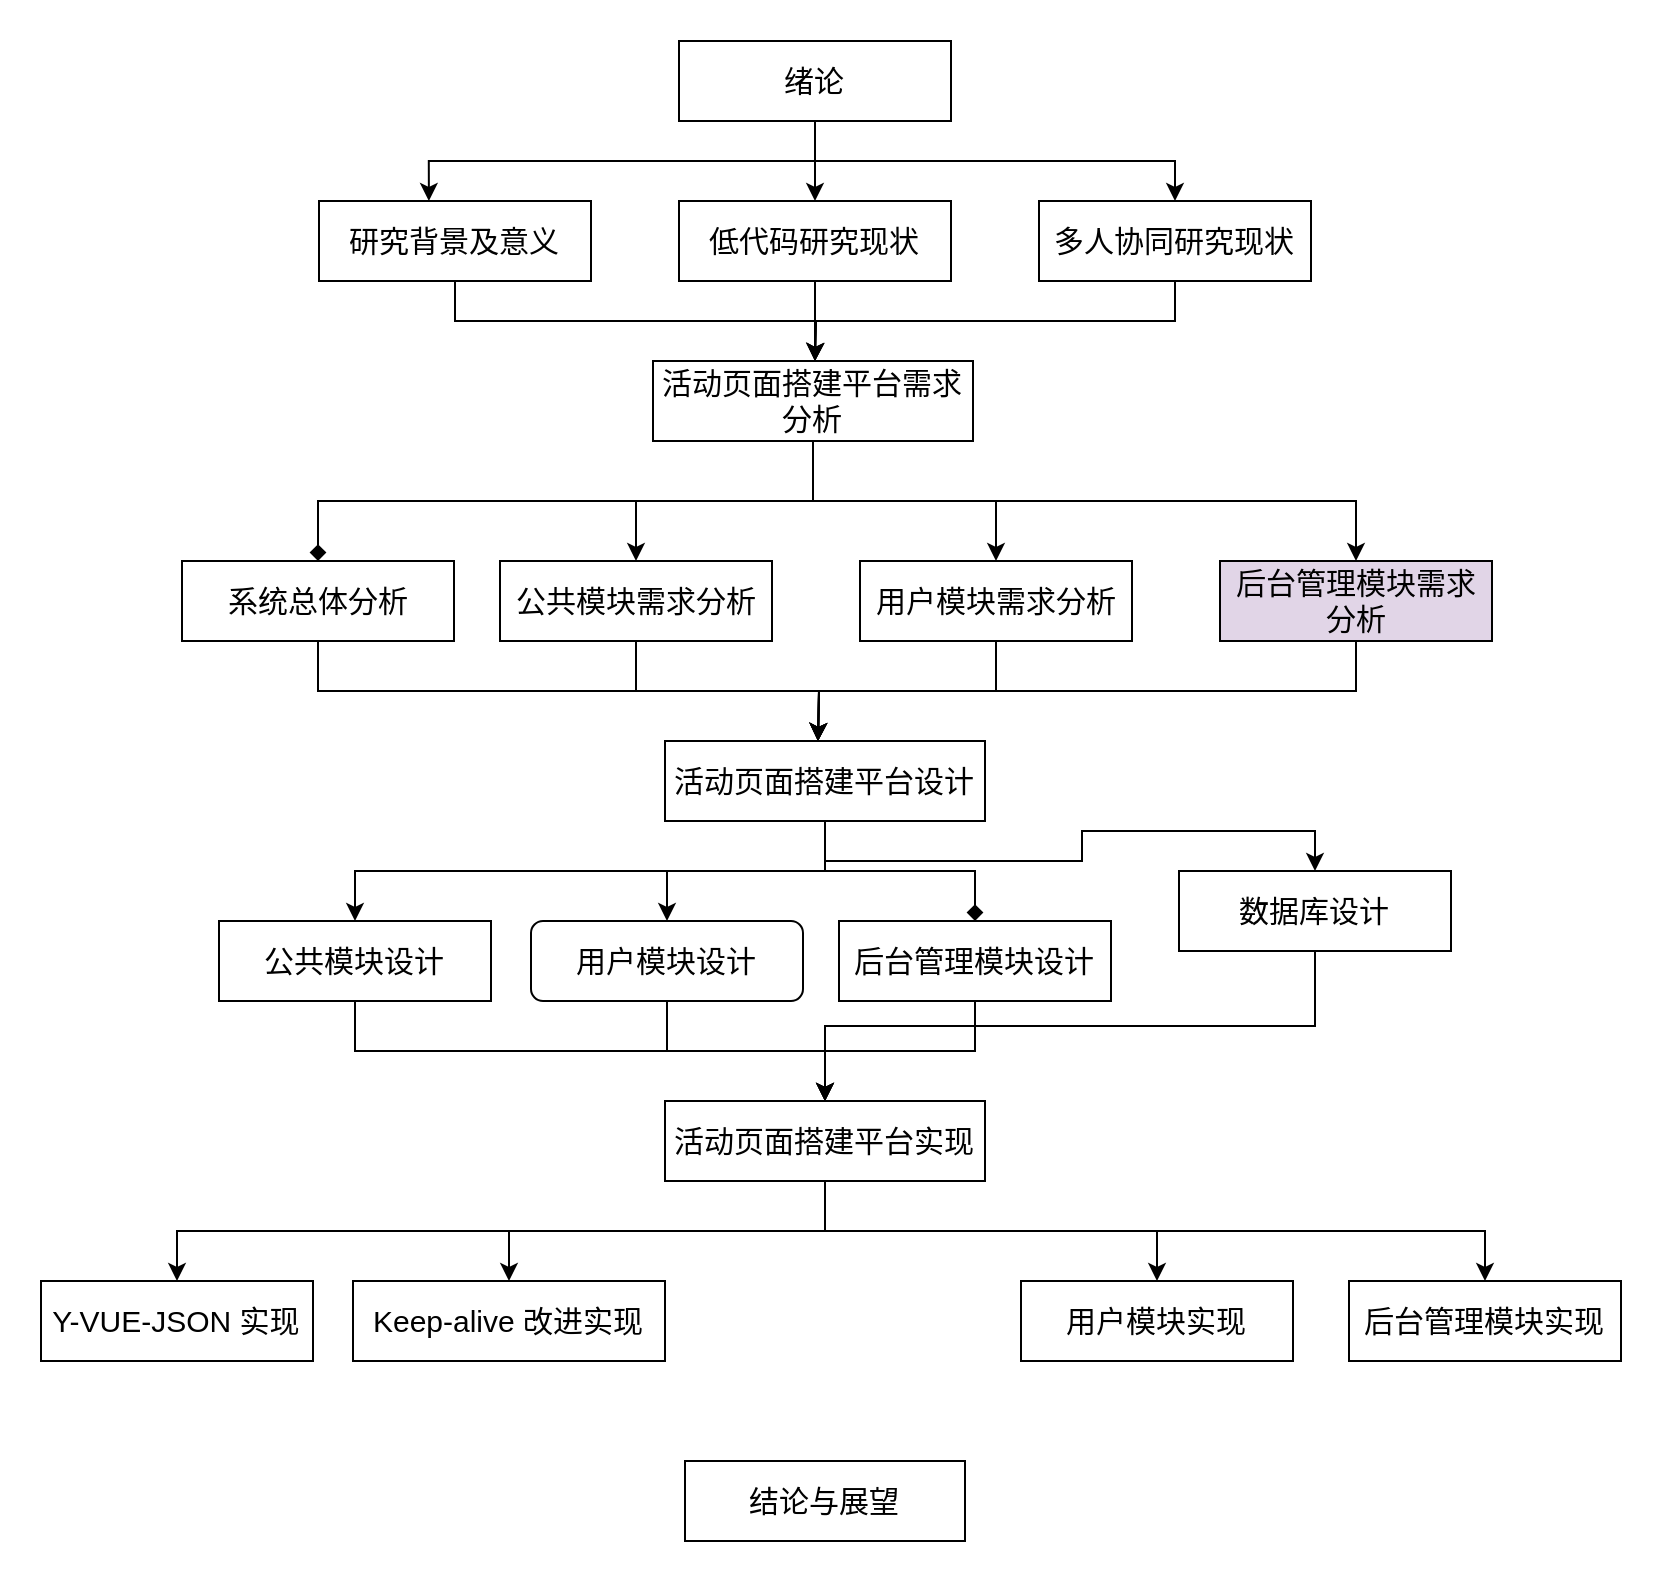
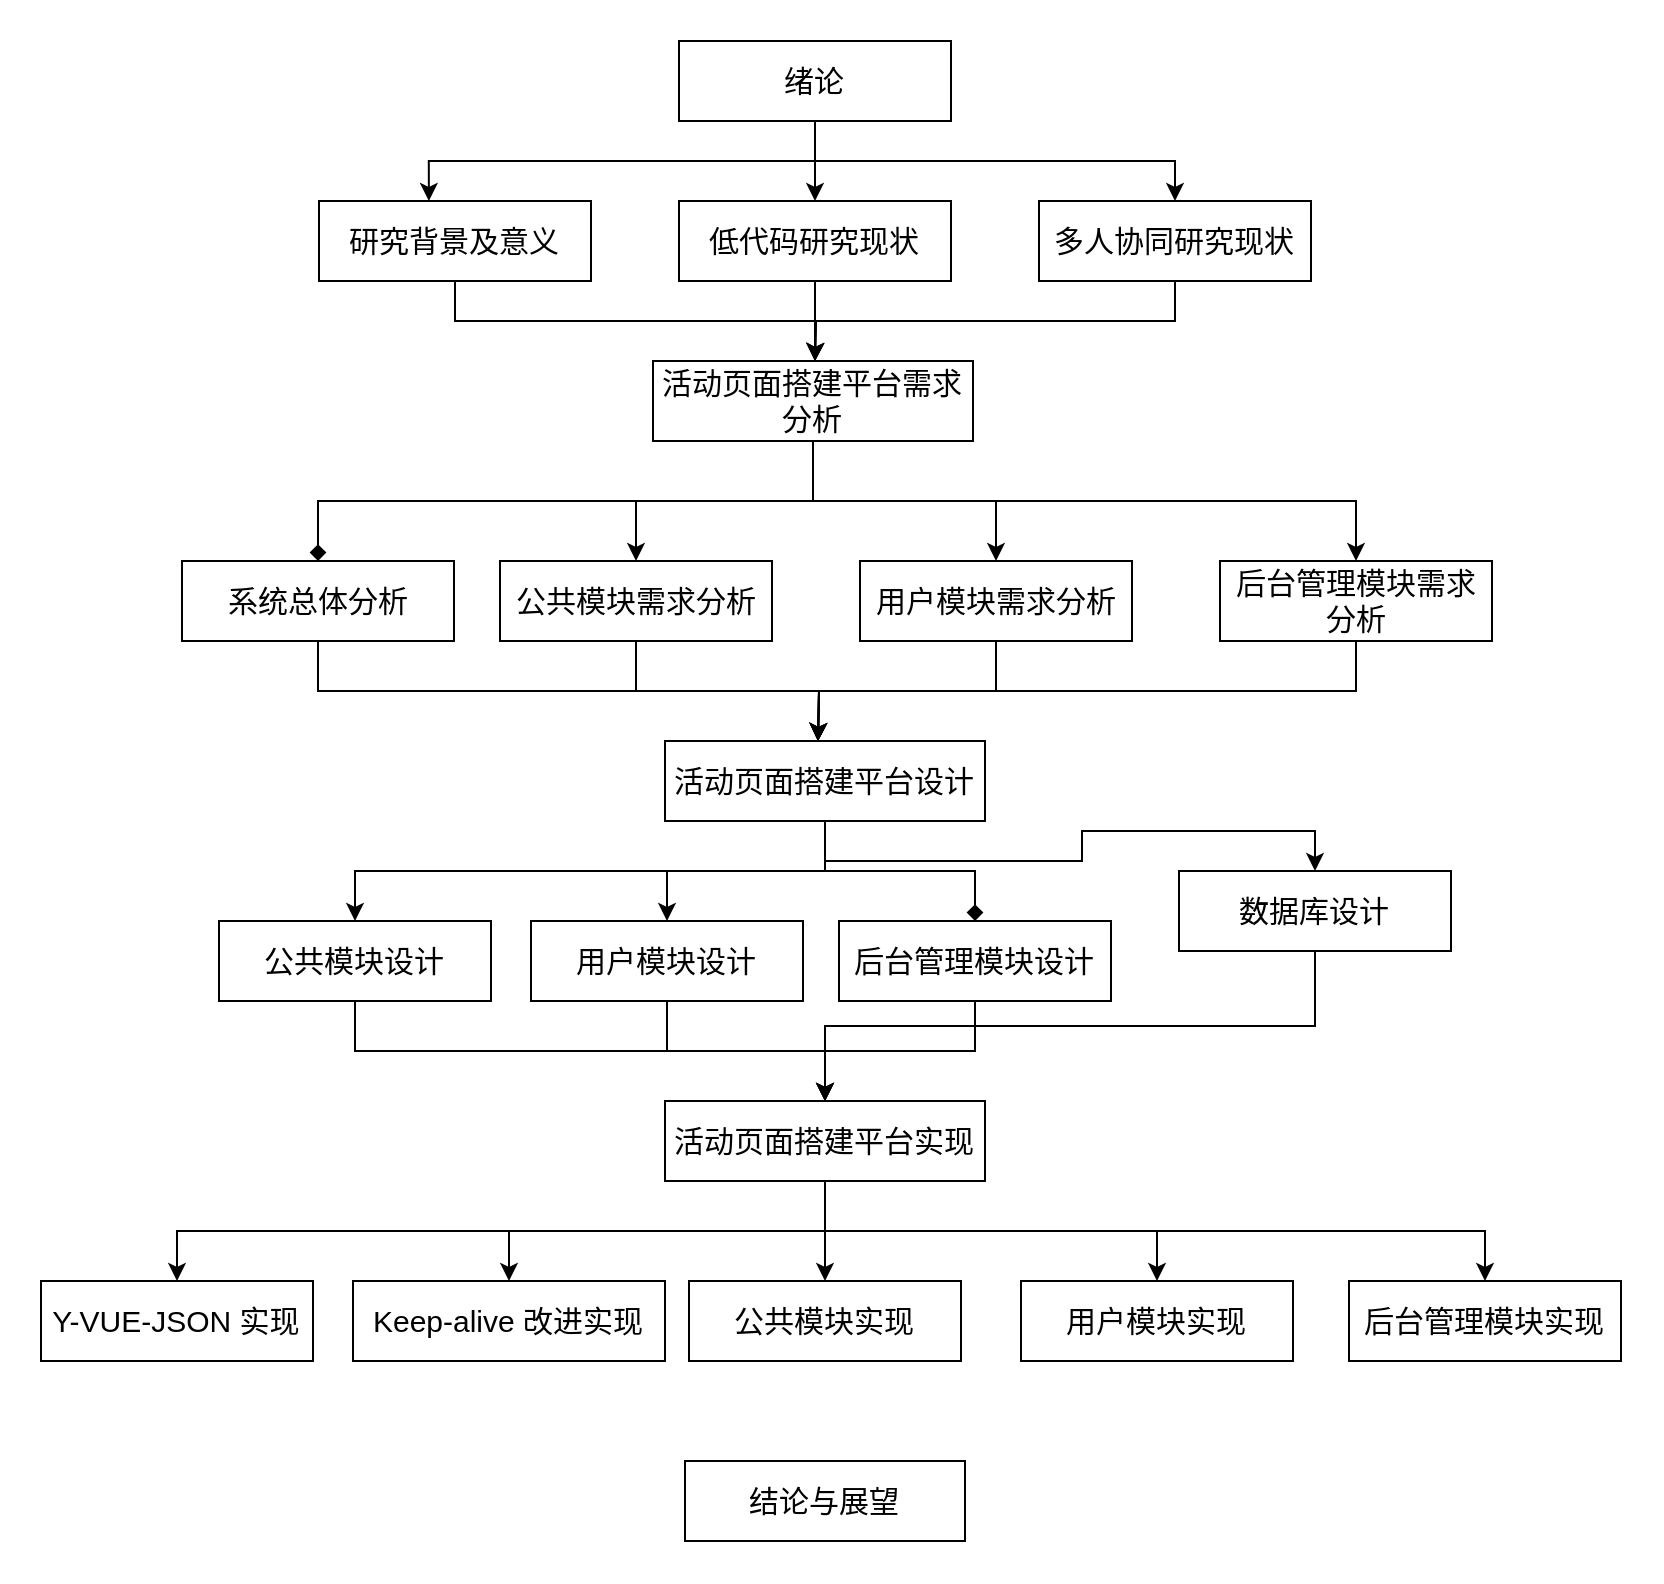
(1356, 601) -> (1356, 601)
(667, 961) -> (667, 961)
none -> (825, 1251)
none -> (825, 1321)
